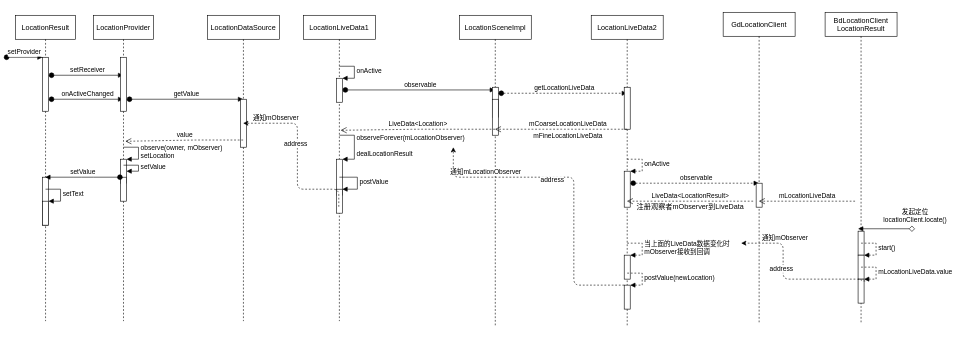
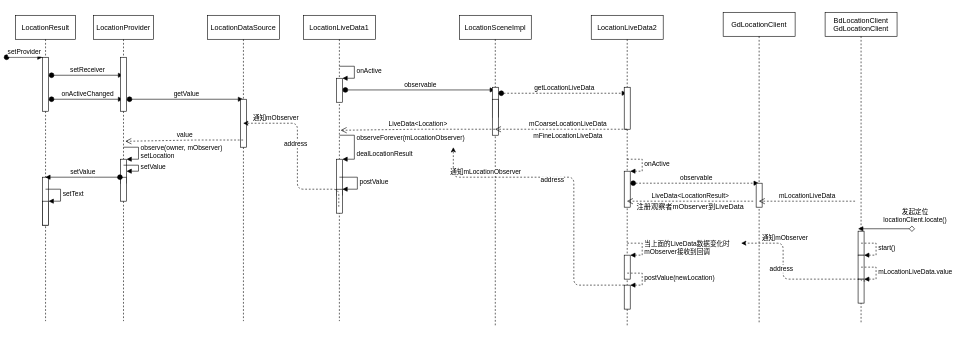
(861, 20) -> (861, 20)
